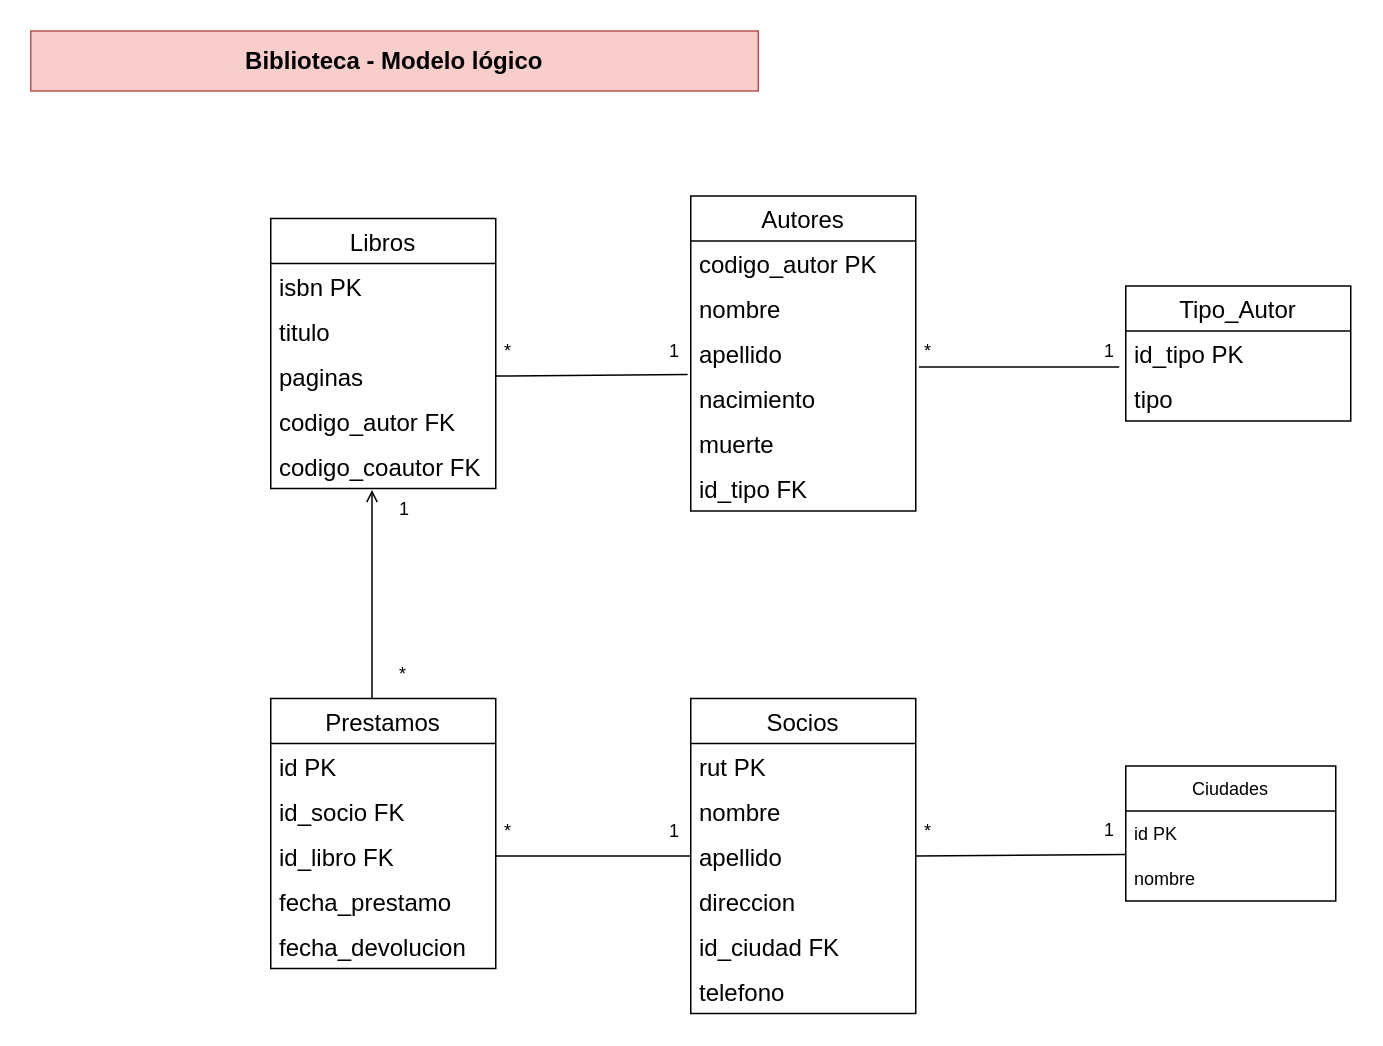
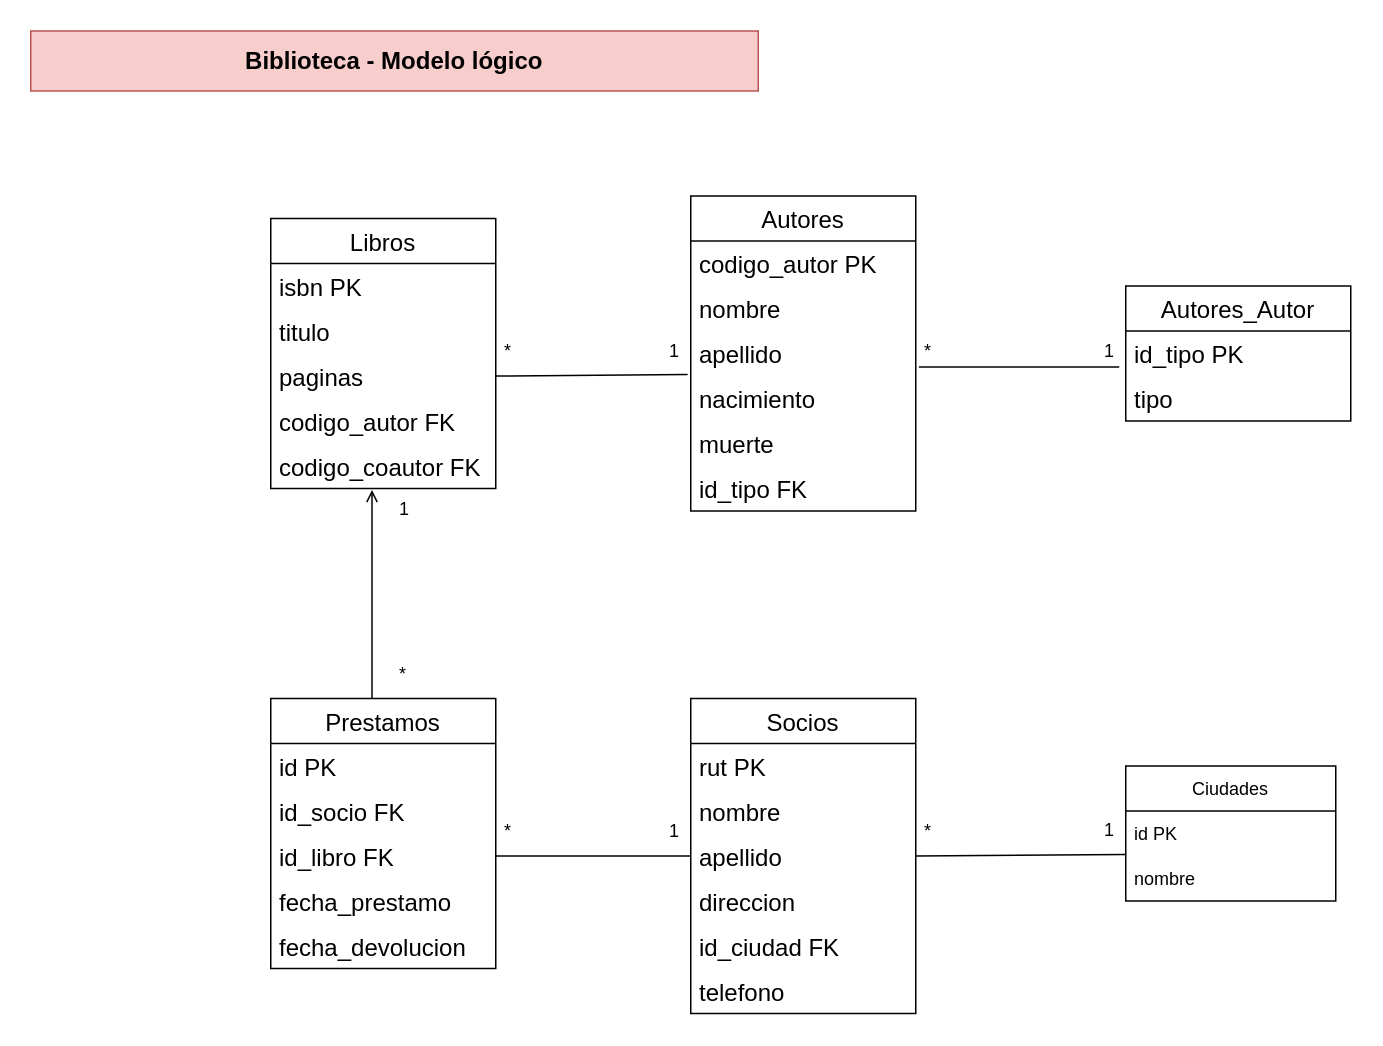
(1238, 310) -> (1238, 310)
